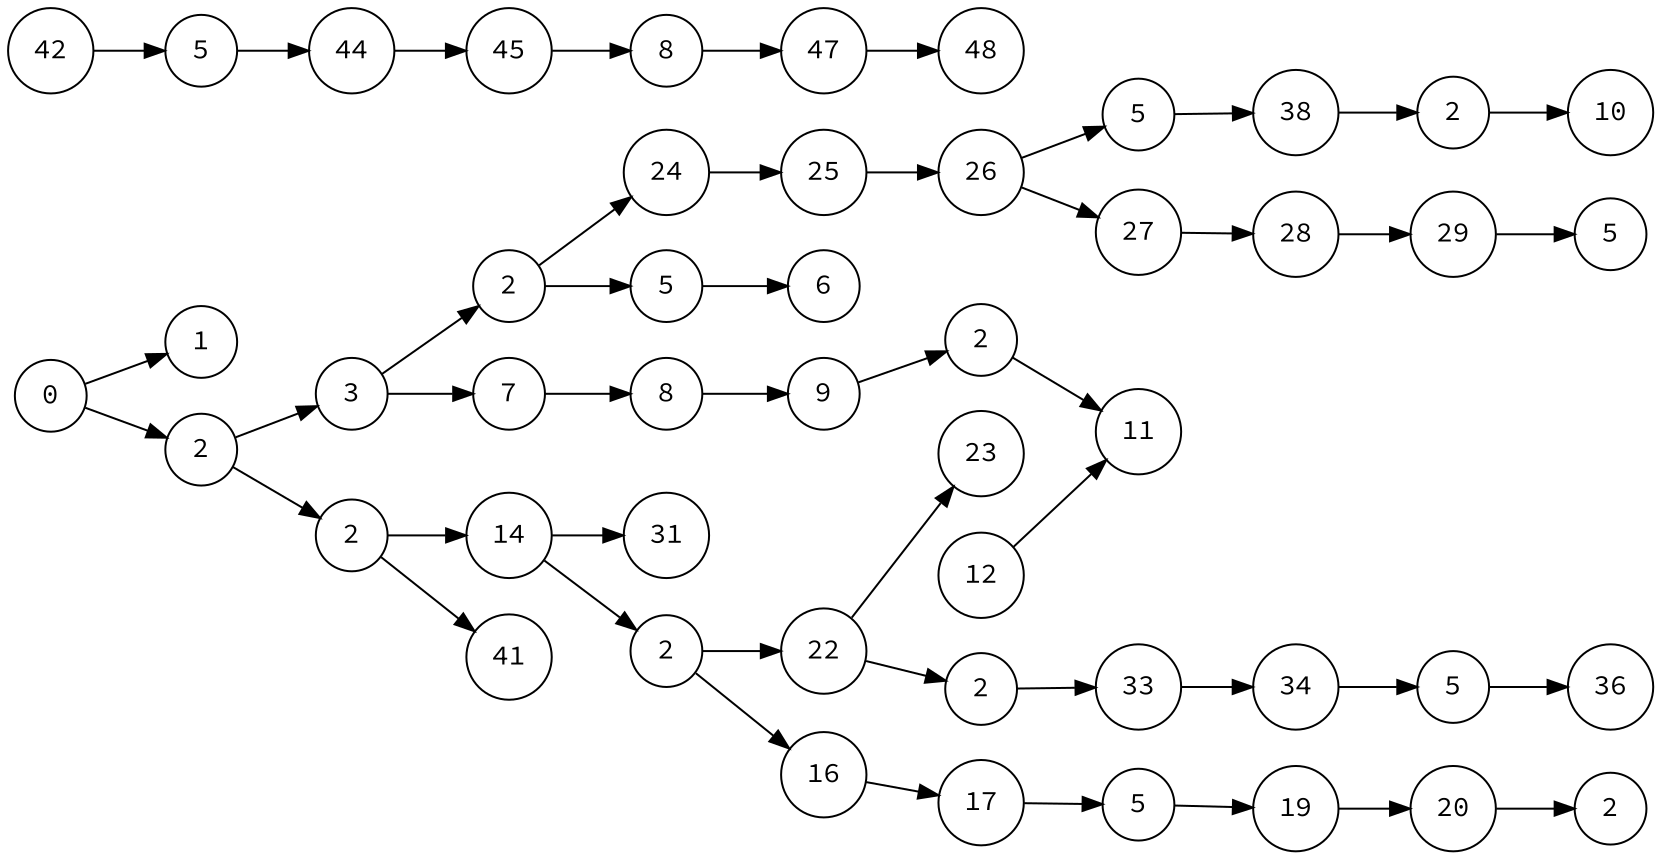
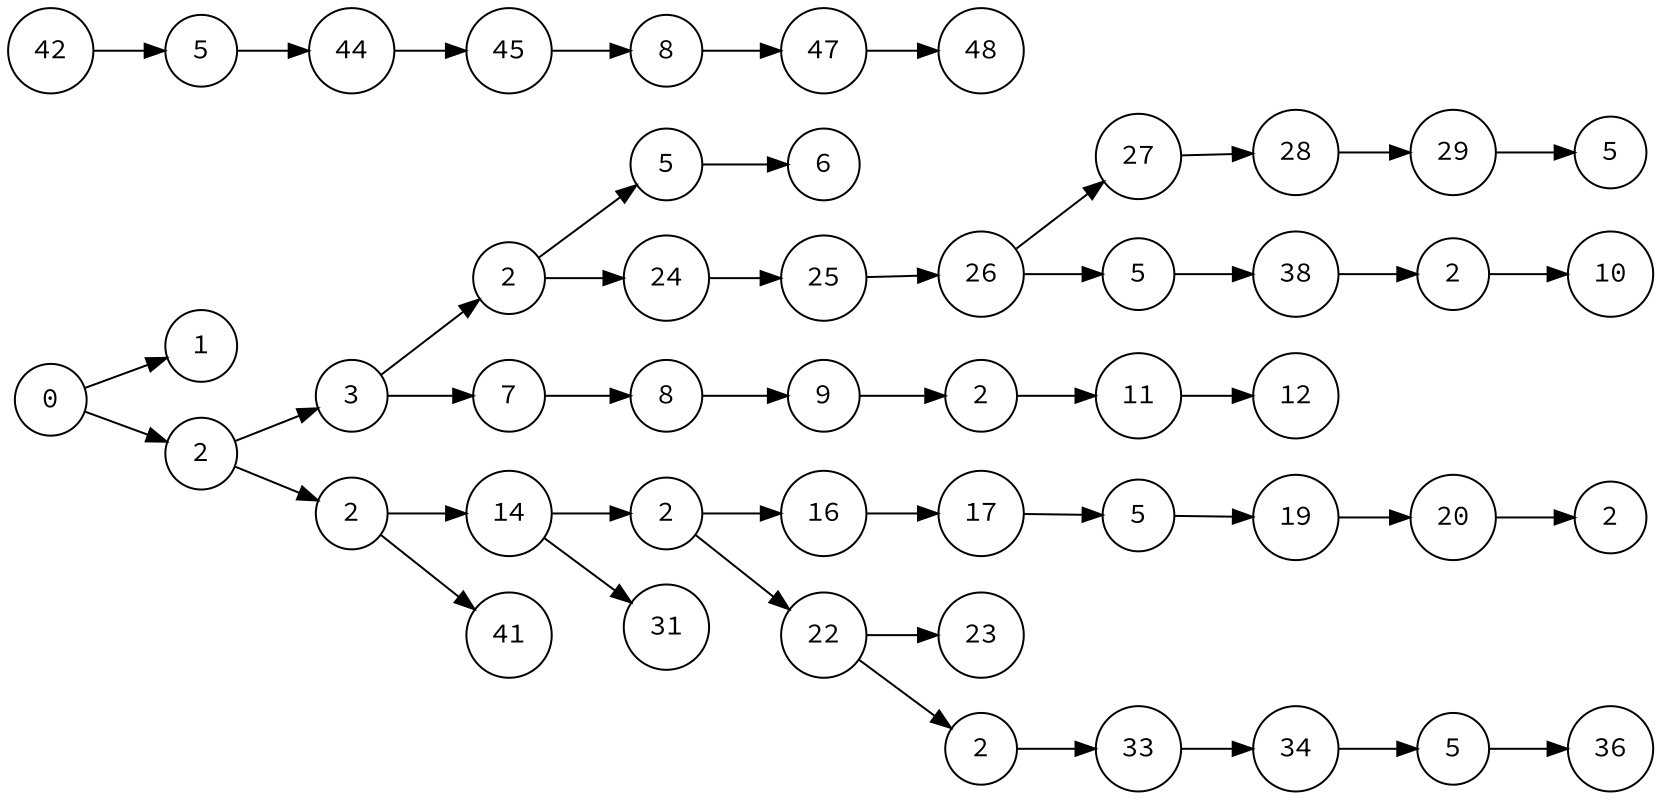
(1052, 510) -> (1207, 396)
